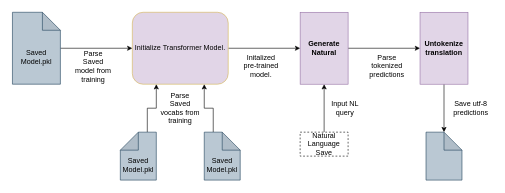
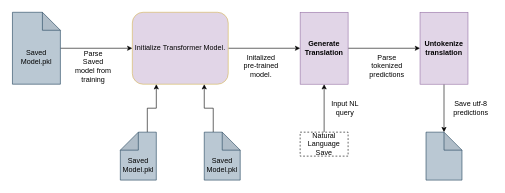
(324, 48) -> (324, 48)
(180, 108) -> none
